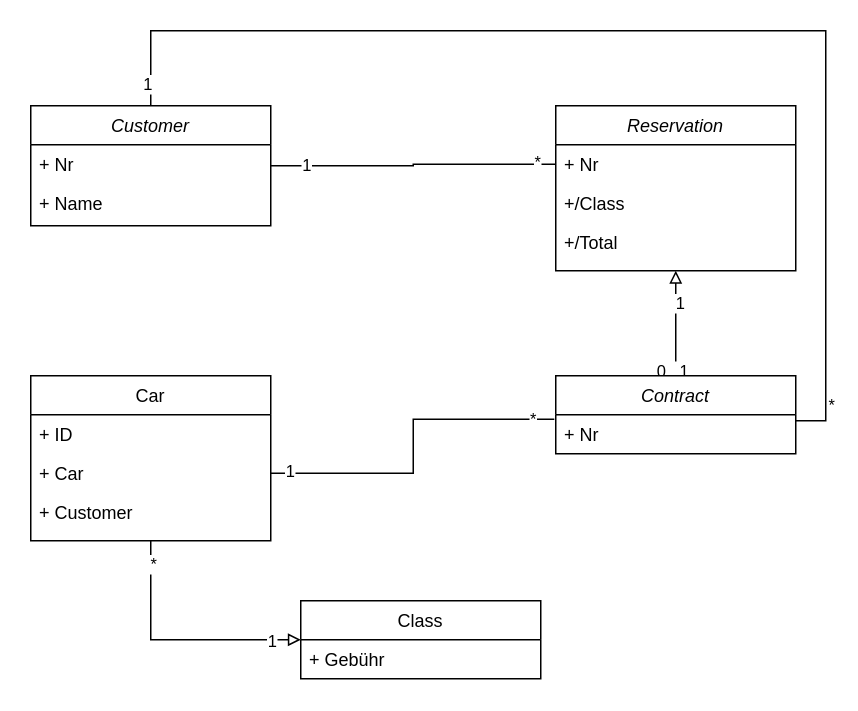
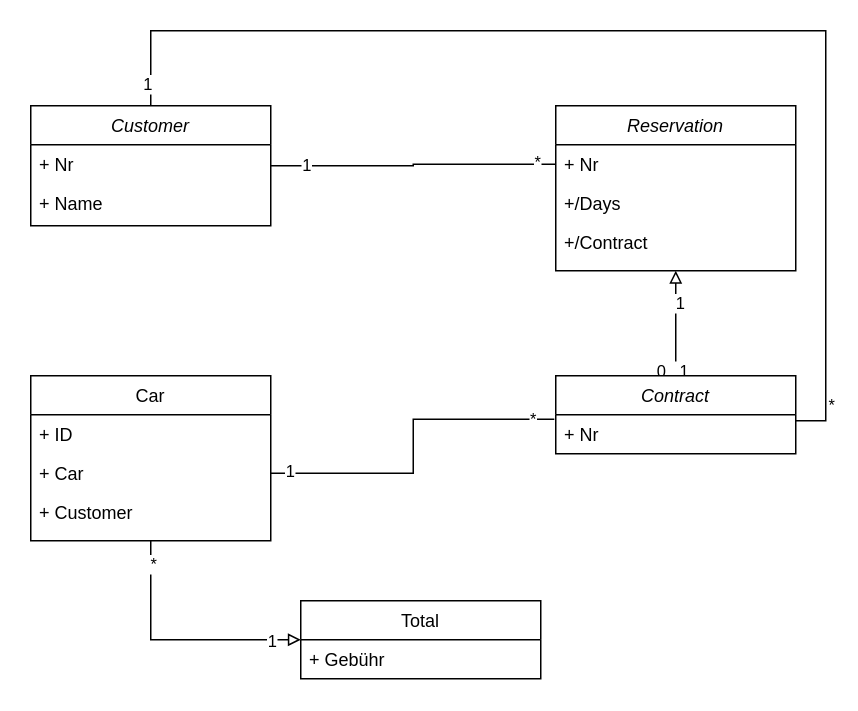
(597, 204) -> (594, 204)
(597, 243) -> (614, 243)
(420, 621) -> (420, 621)
